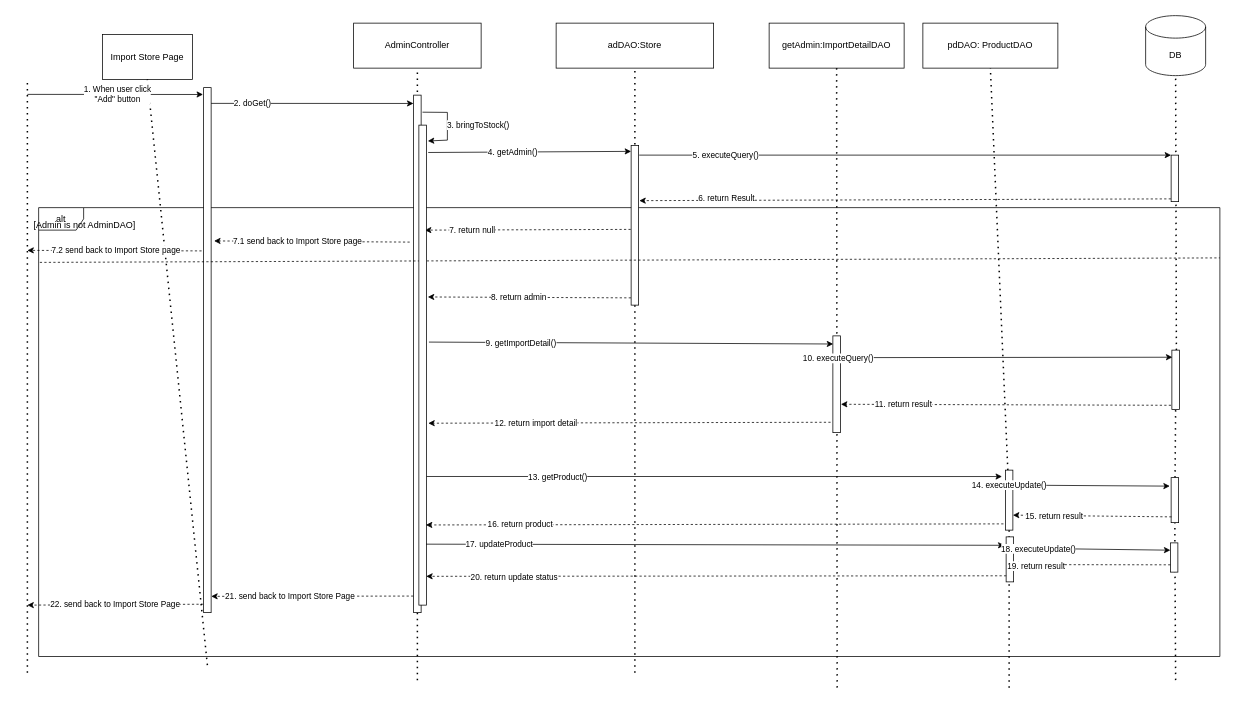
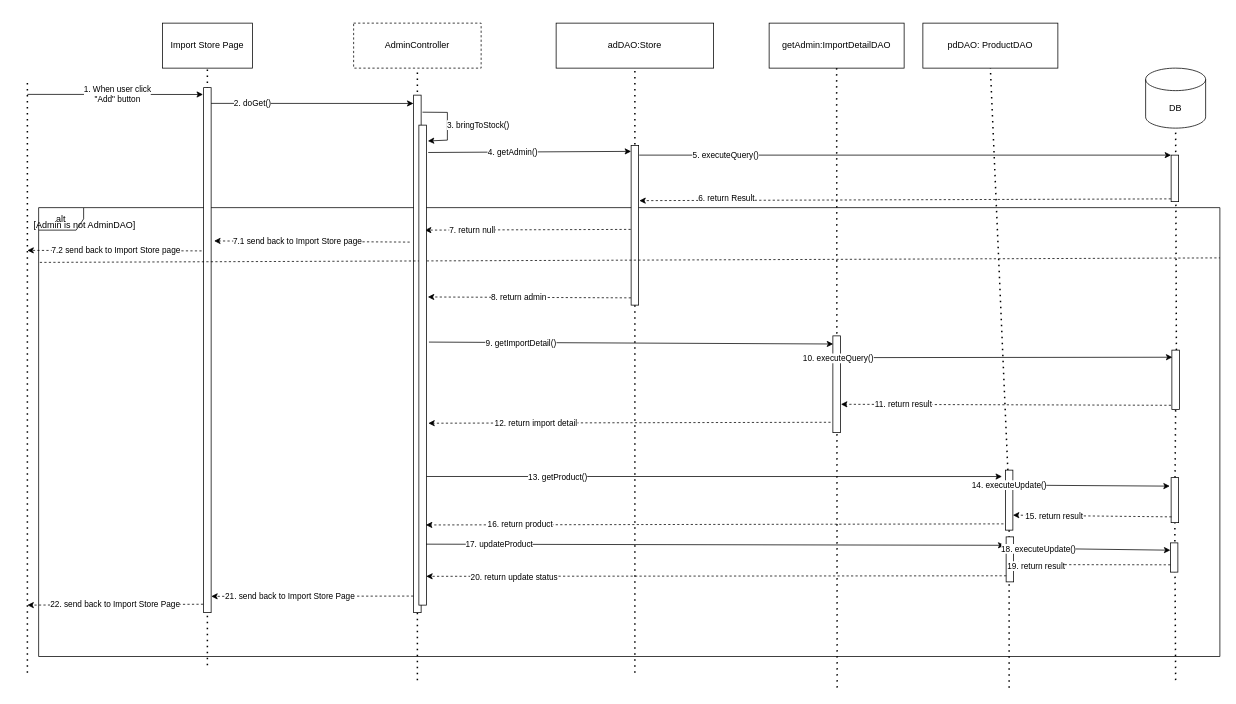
(417, 45) -> (417, 45)
(1176, 45) -> (1176, 98)
(147, 57) -> (207, 45)
